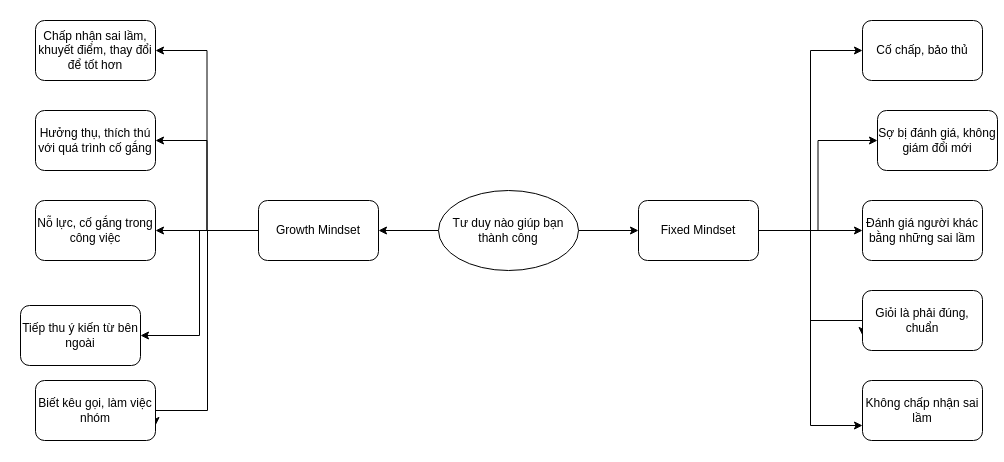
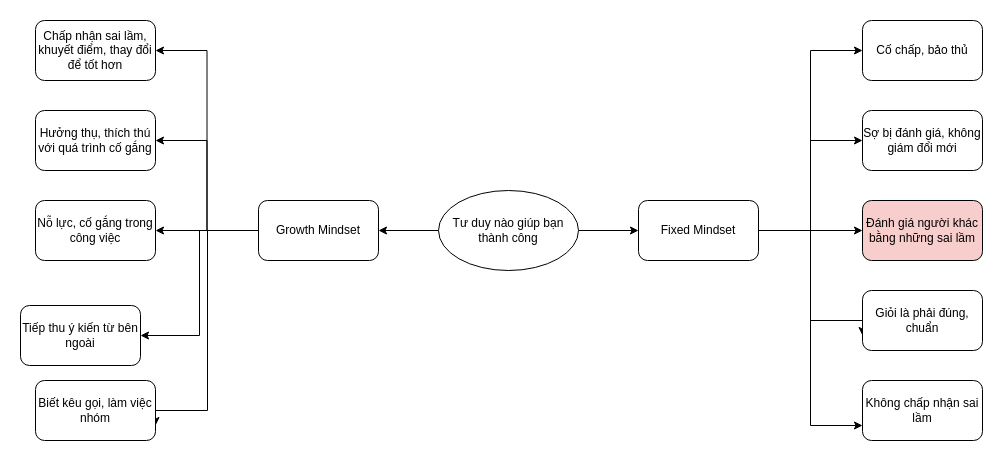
(938, 141) -> (923, 141)
(923, 231) -> (923, 231)
